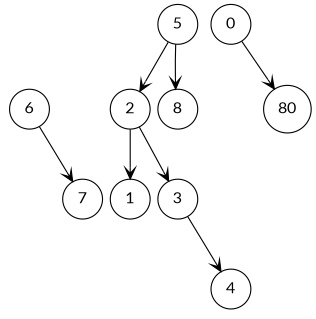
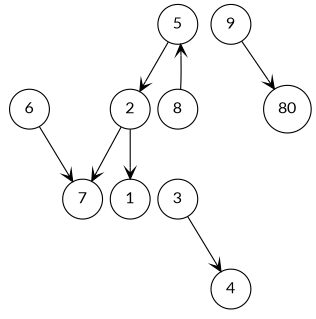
(231, 24) -> (231, 24)
(175, 61) -> (181, 72)
(151, 149) -> (109, 149)
